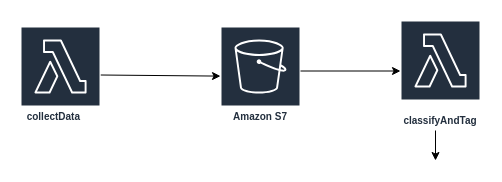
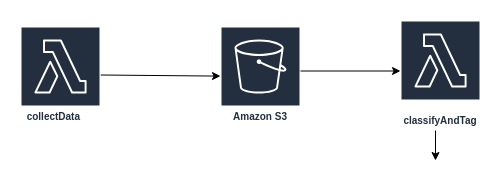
(261, 117) -> (261, 117)
